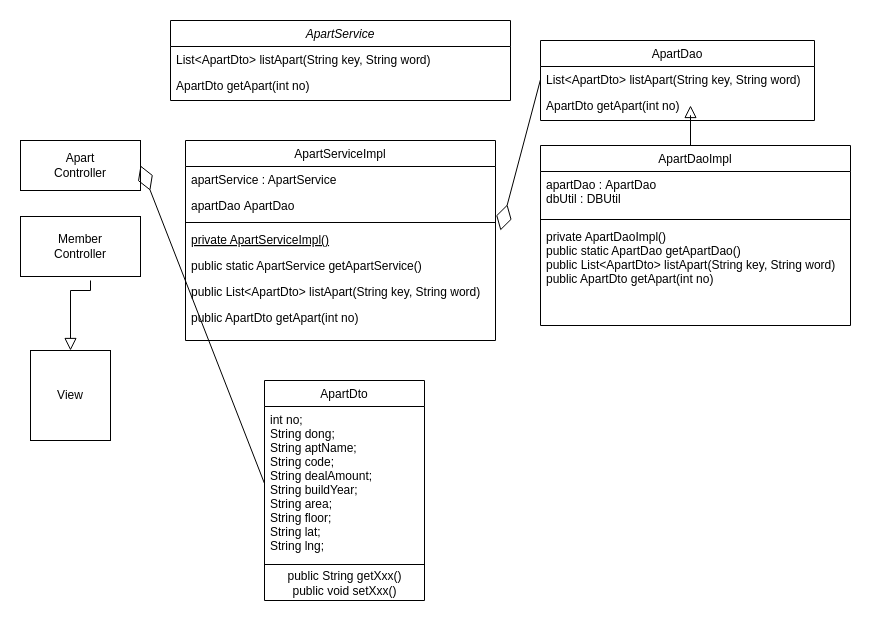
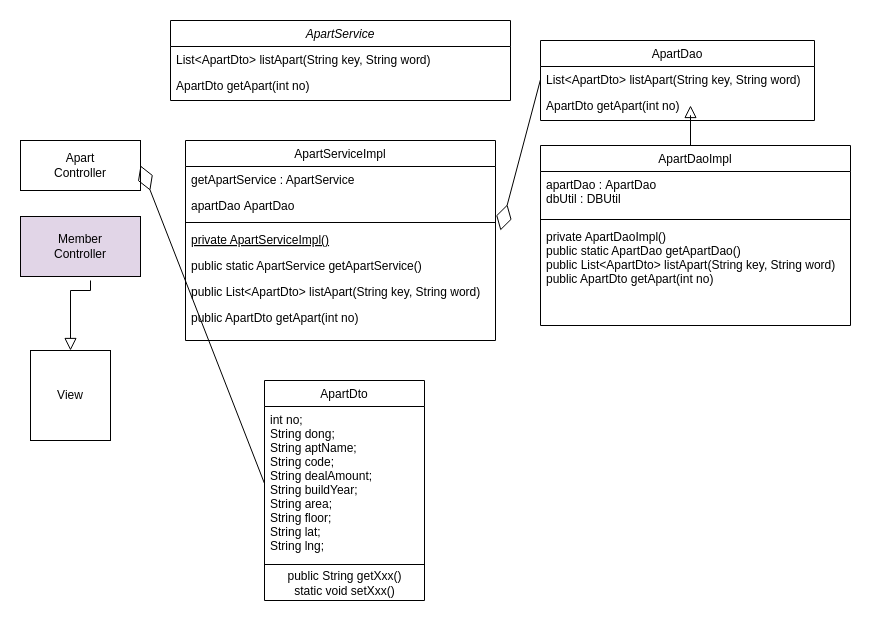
(274, 180) -> (284, 180)
(81, 247) -> (81, 247)
(345, 584) -> (345, 584)
